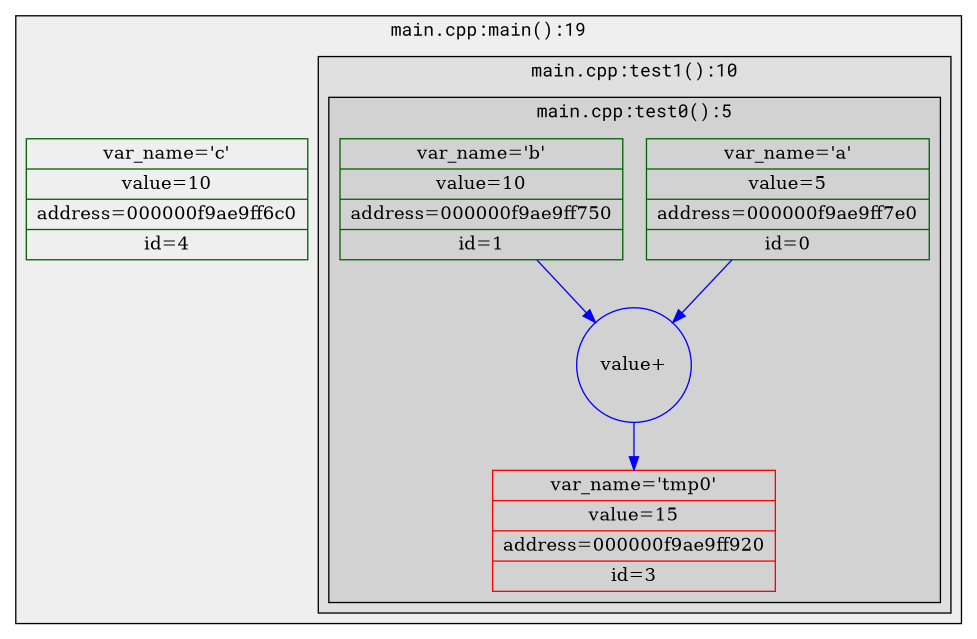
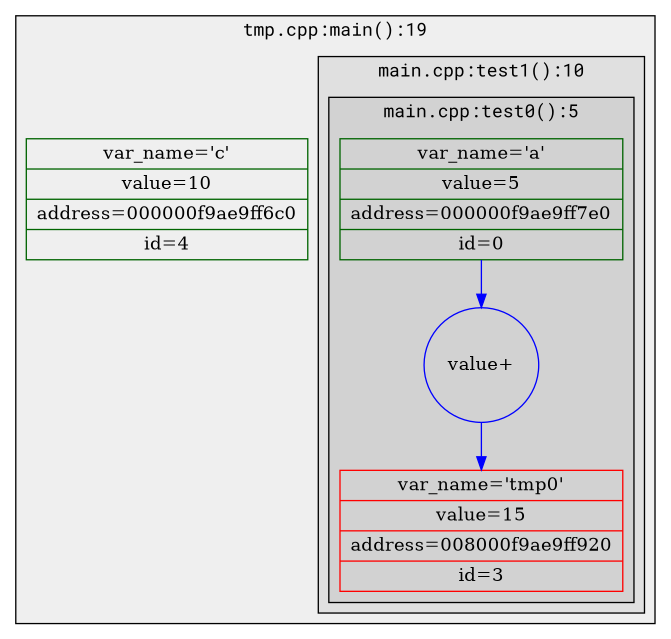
(489, 31) -> (335, 31)
(481, 199) -> none
(634, 545) -> (481, 545)
